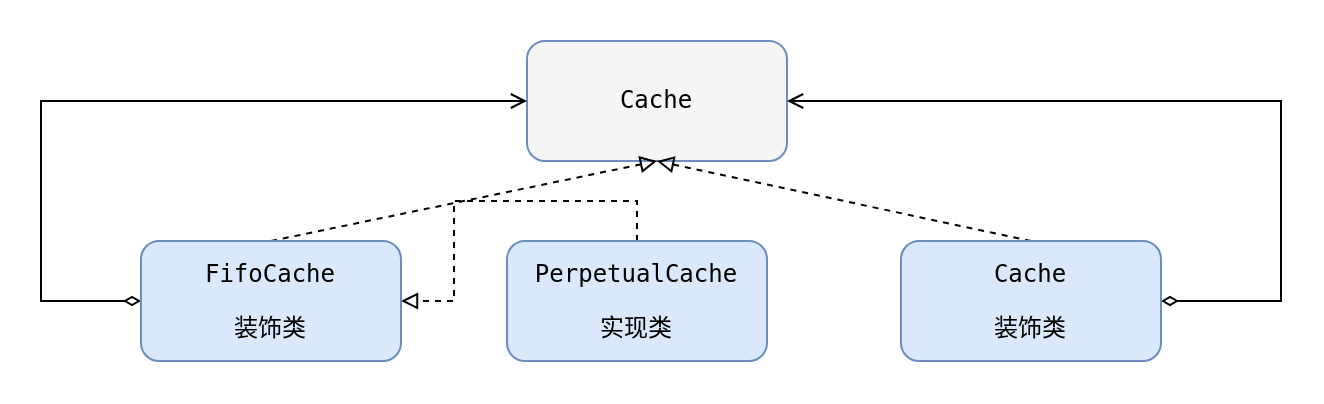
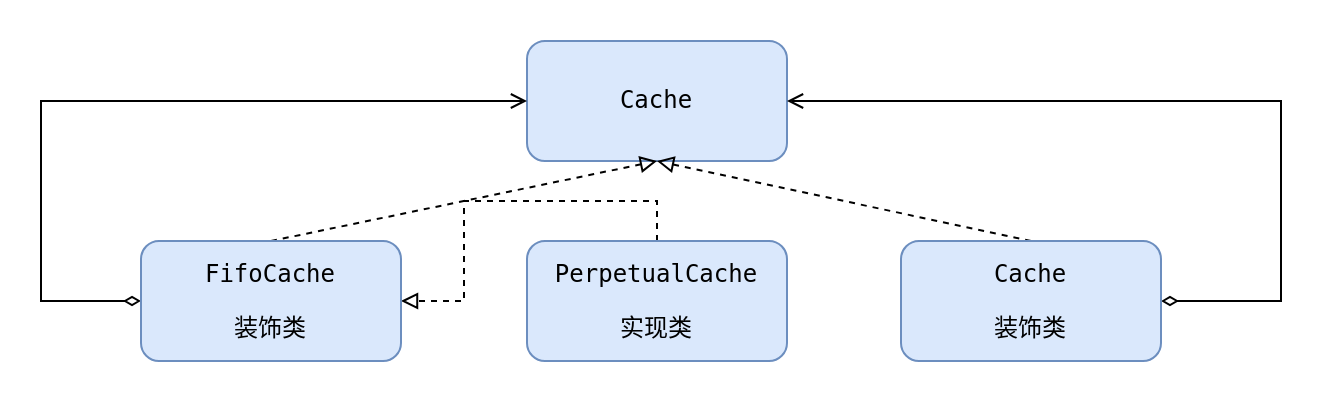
(657, 101) -> (657, 101)
(637, 301) -> (657, 301)
